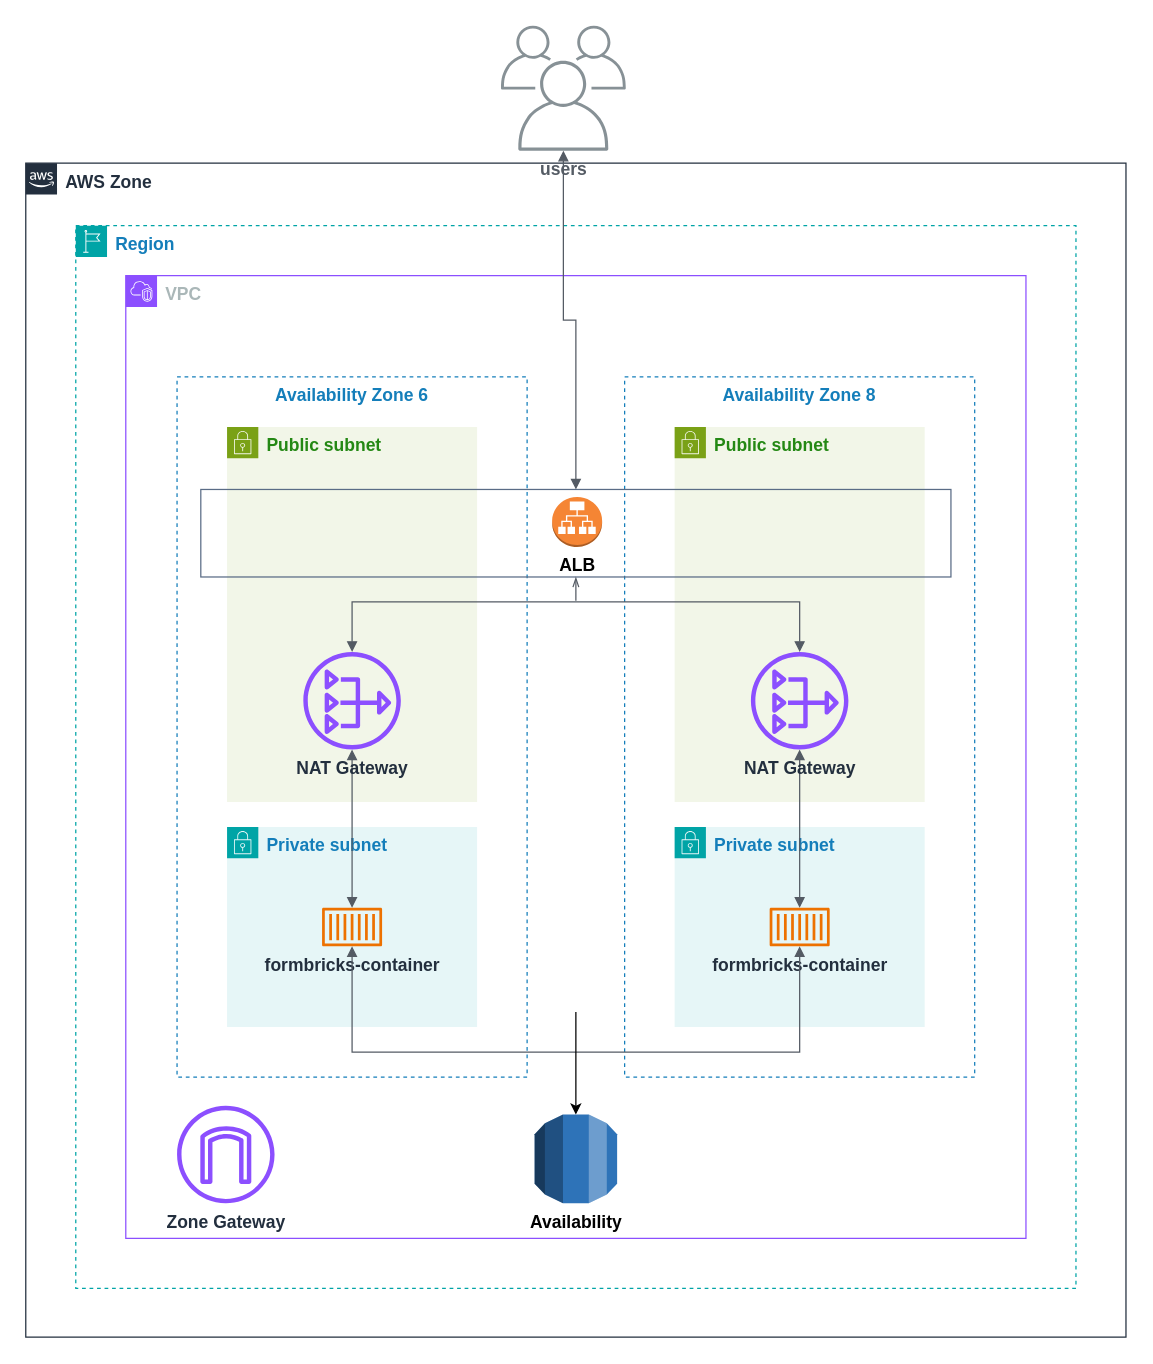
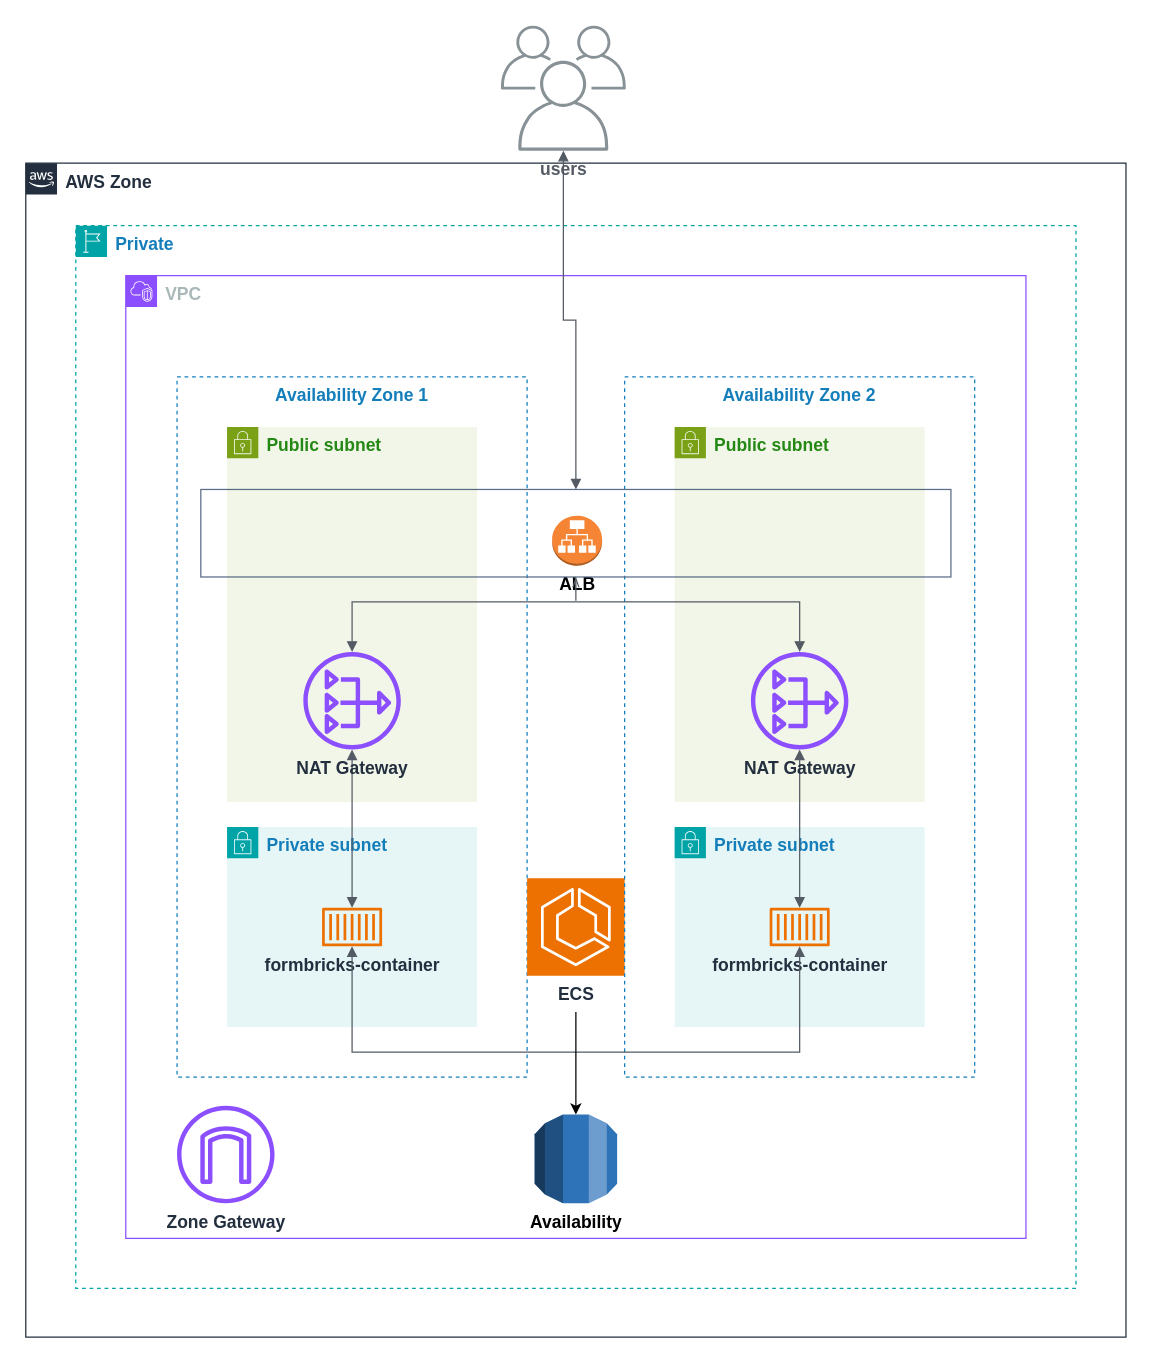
(143, 245) -> (148, 245)
(352, 396) -> (352, 396)
(799, 396) -> (799, 396)
(577, 522) -> (577, 541)
none -> (576, 927)
